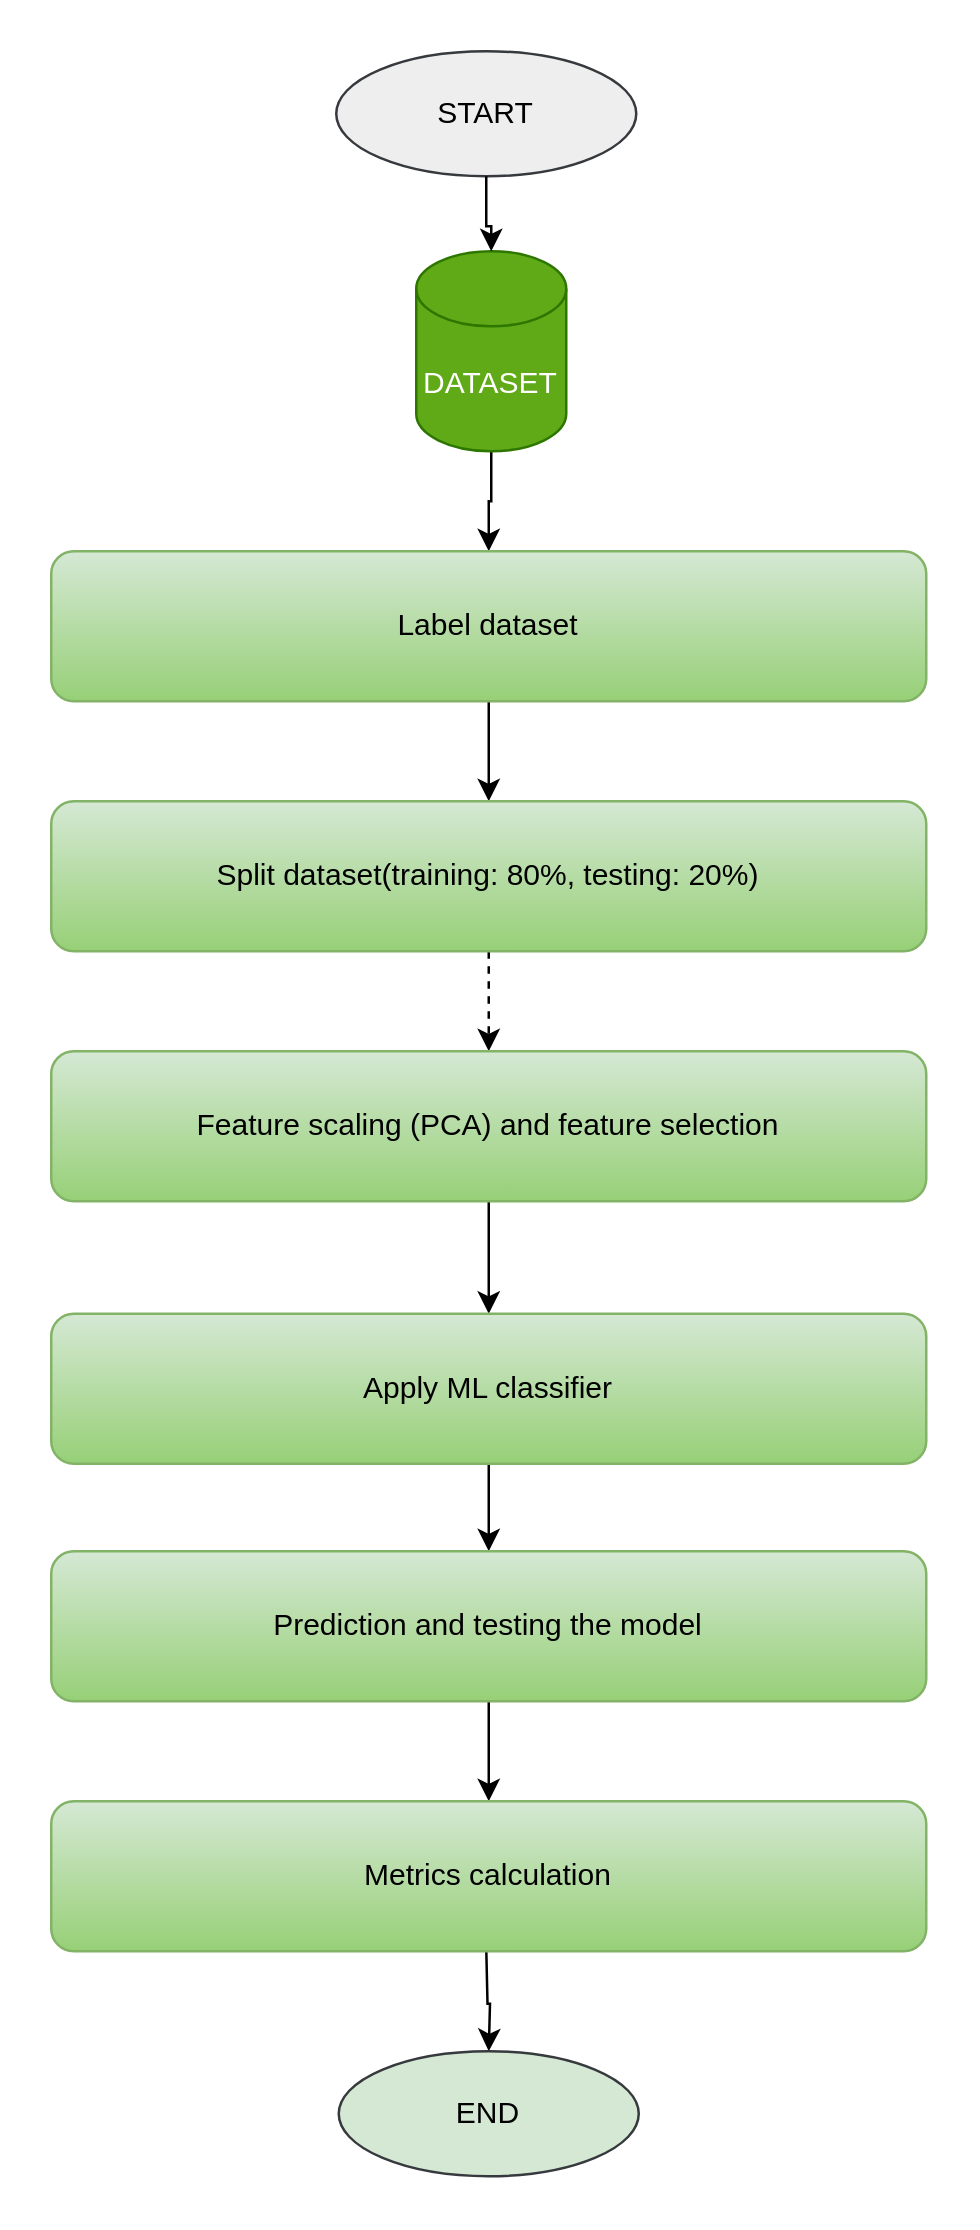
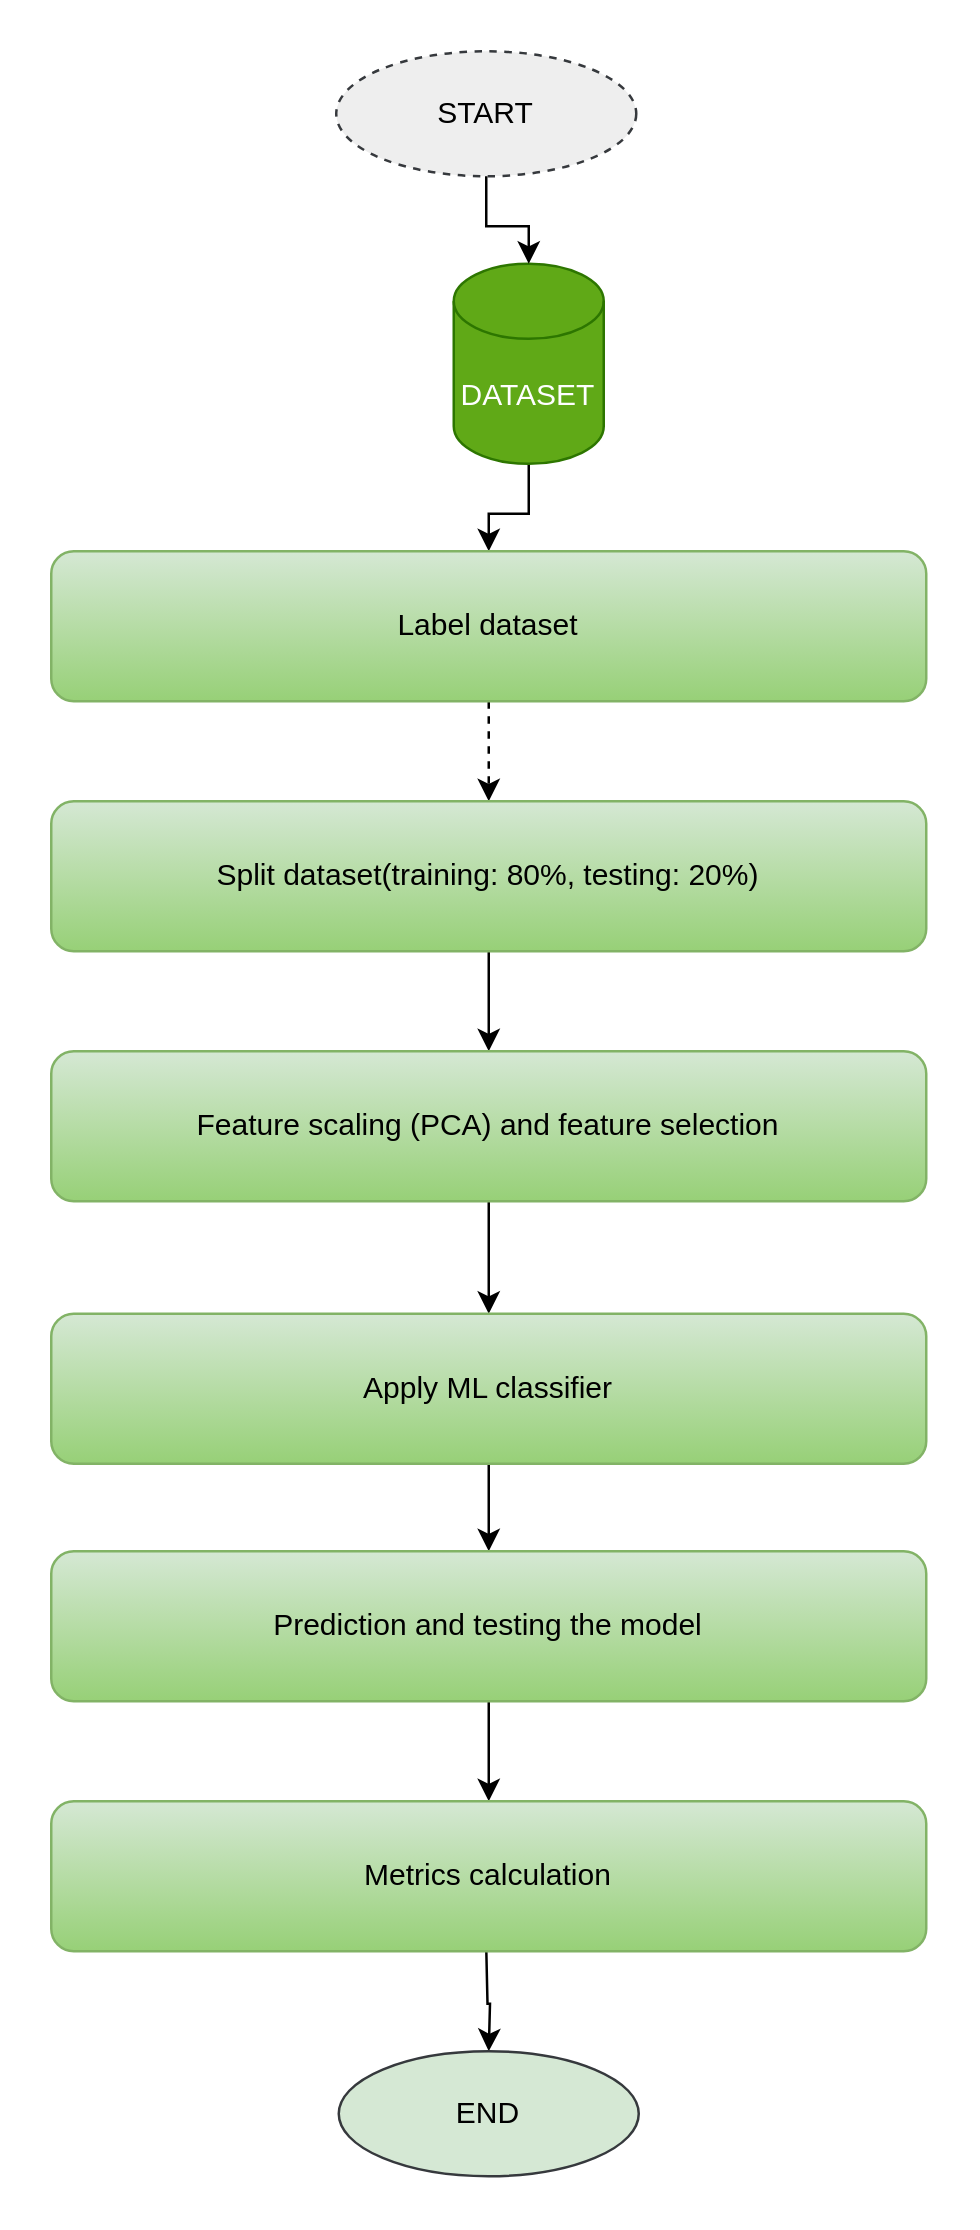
(486, 114) -> (486, 114)
(491, 351) -> (529, 364)
(489, 742) -> (489, 742)
(489, 992) -> (489, 992)
